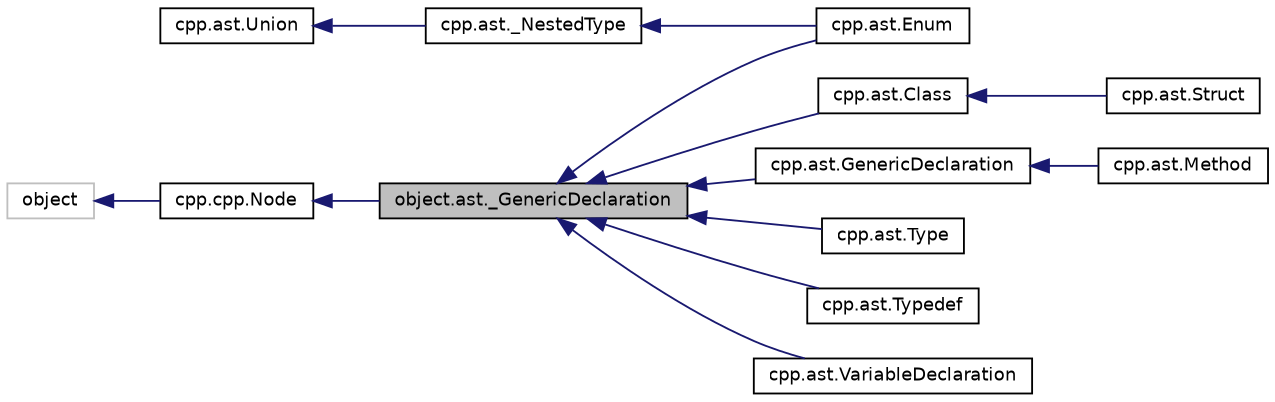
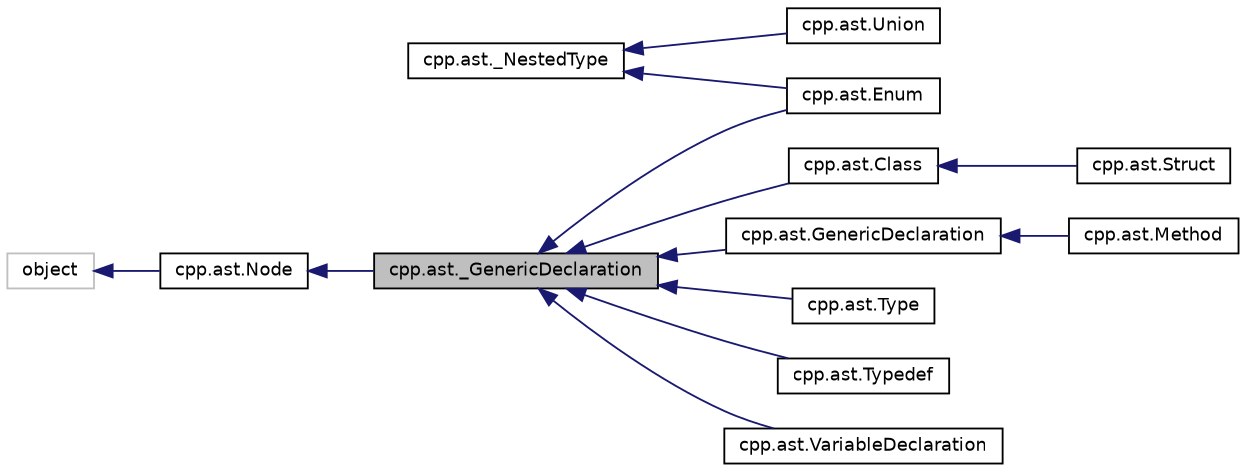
(379, 26) -> (715, 41)
(237, 201) -> (234, 271)
(534, 201) -> (516, 271)
